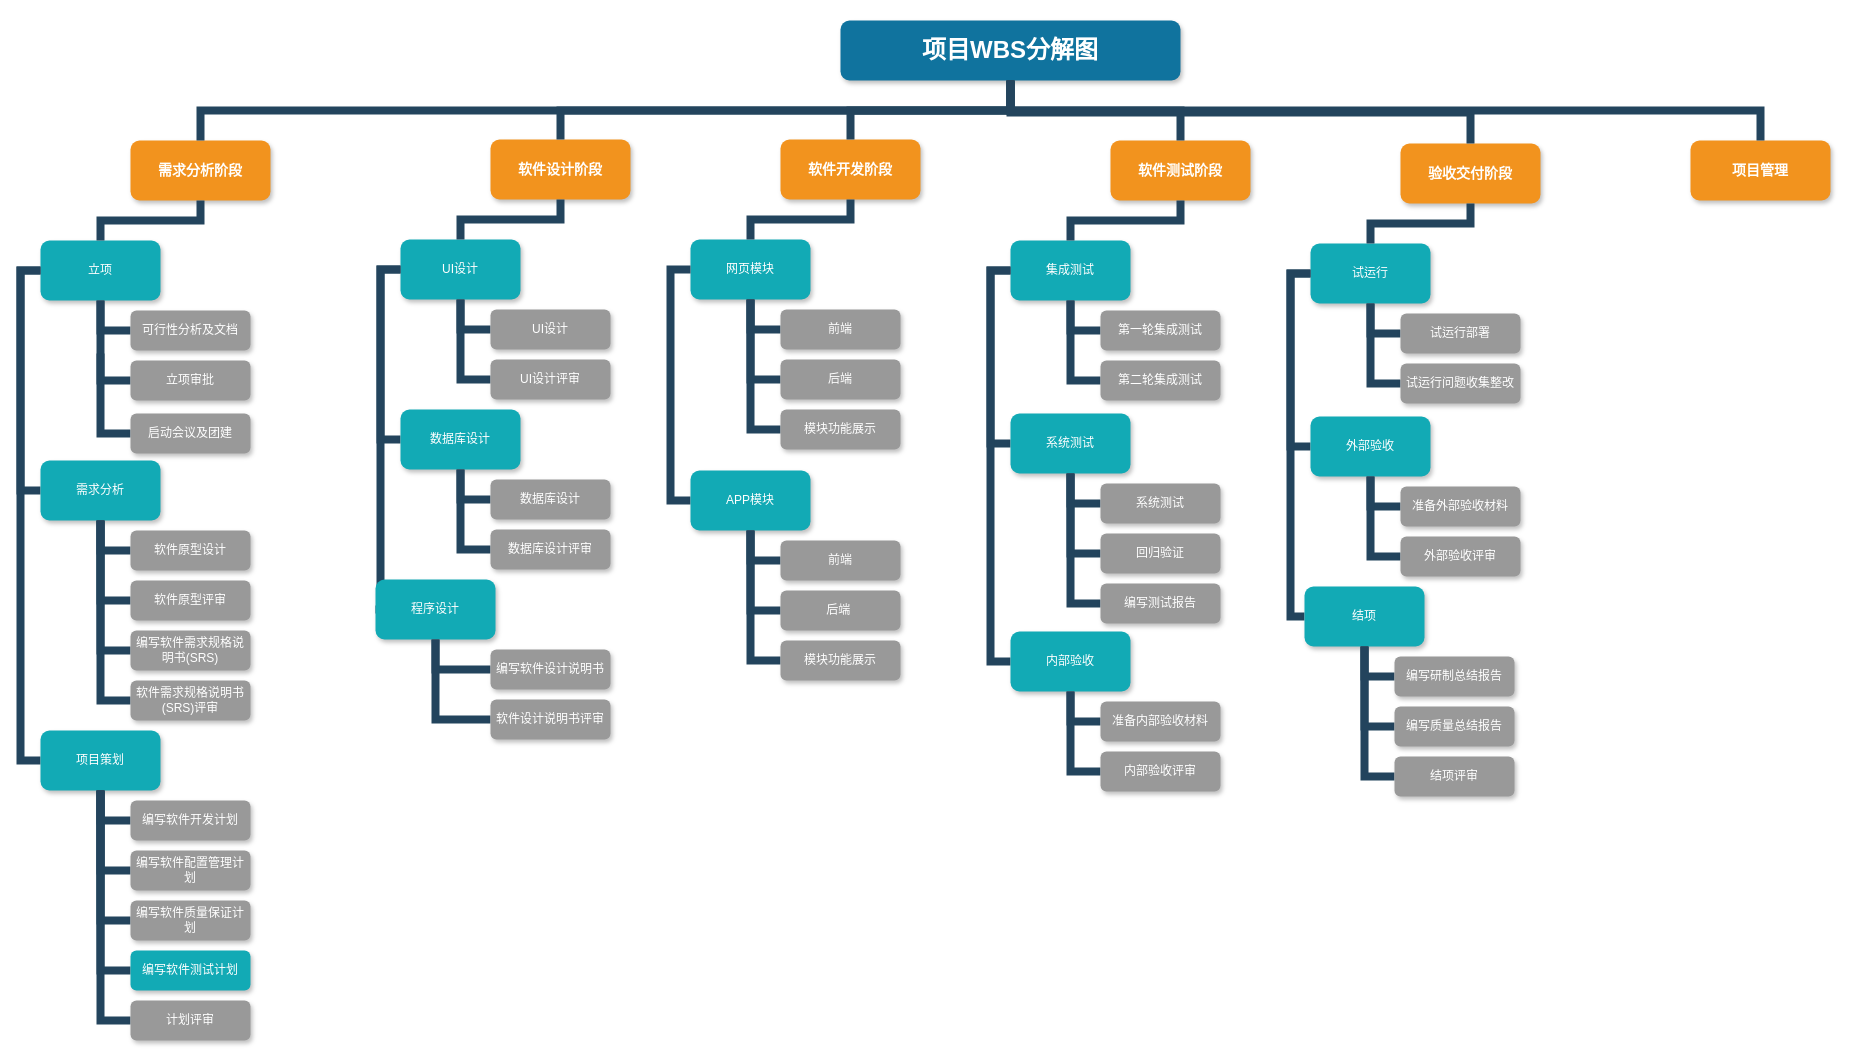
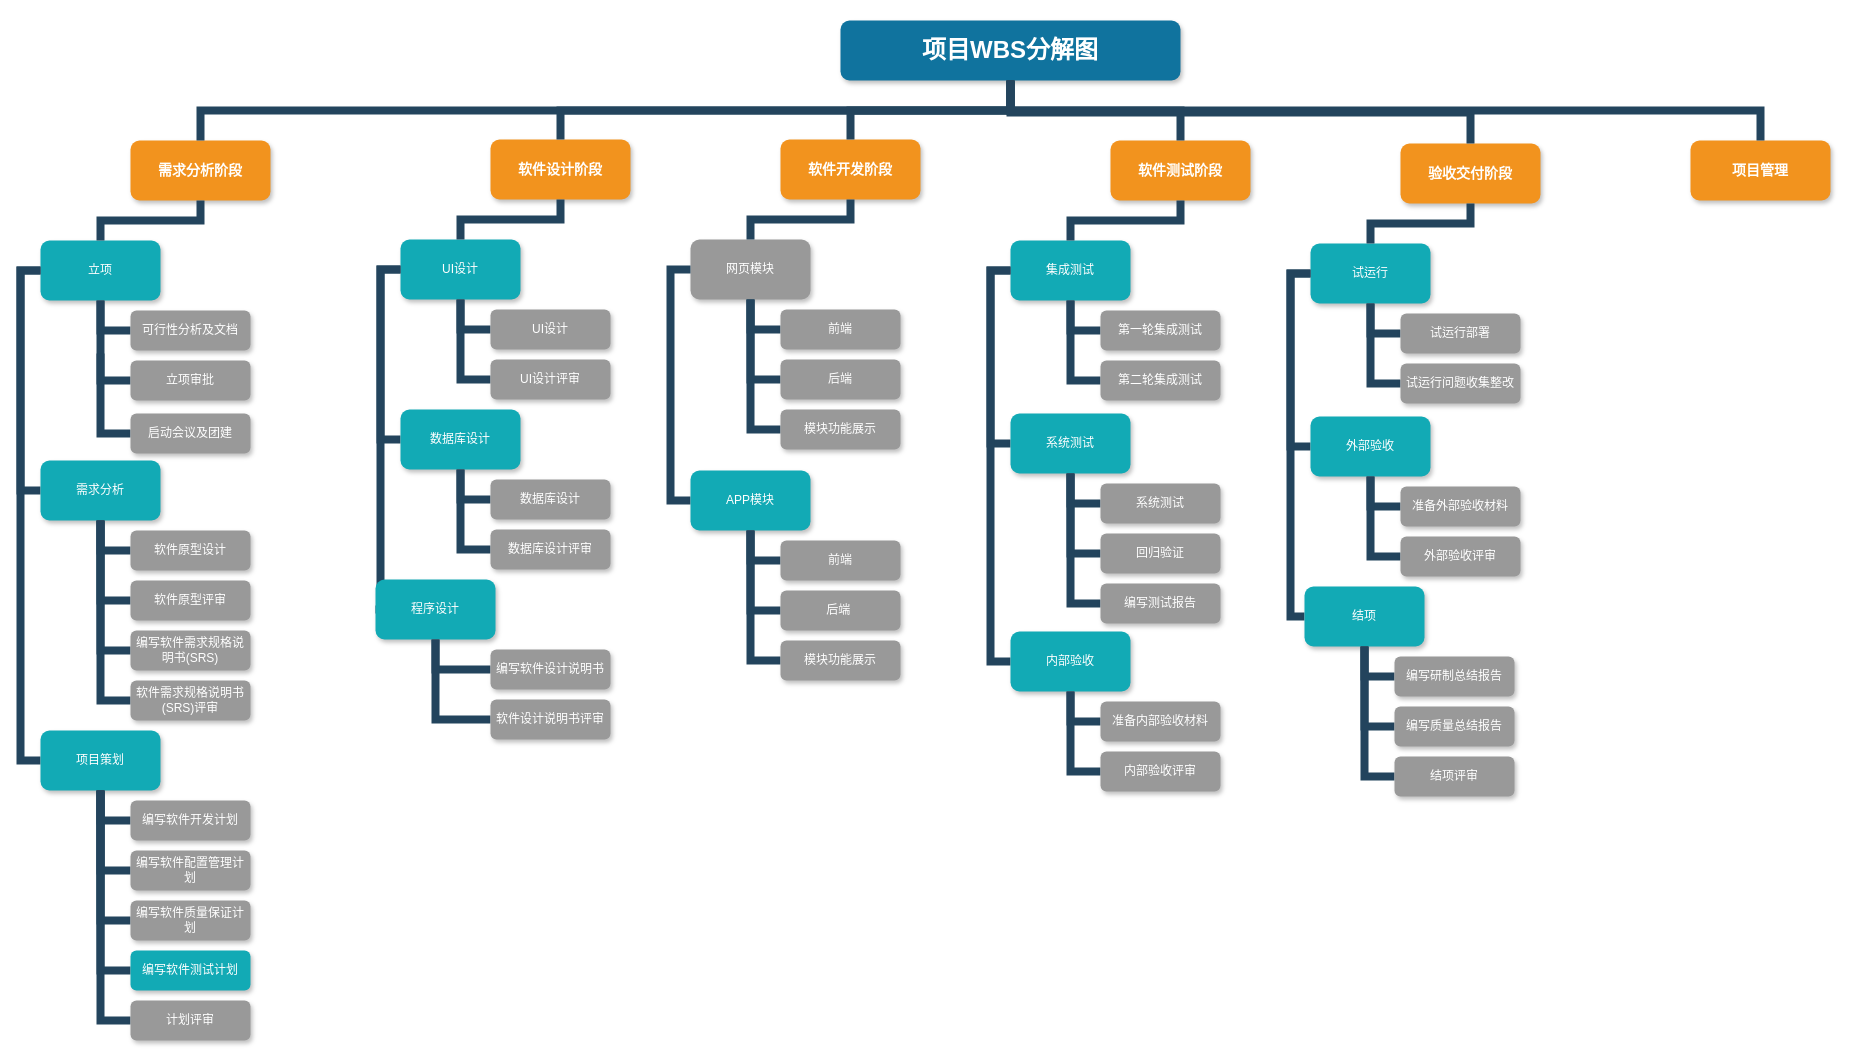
(751, 270) -> (751, 270)
